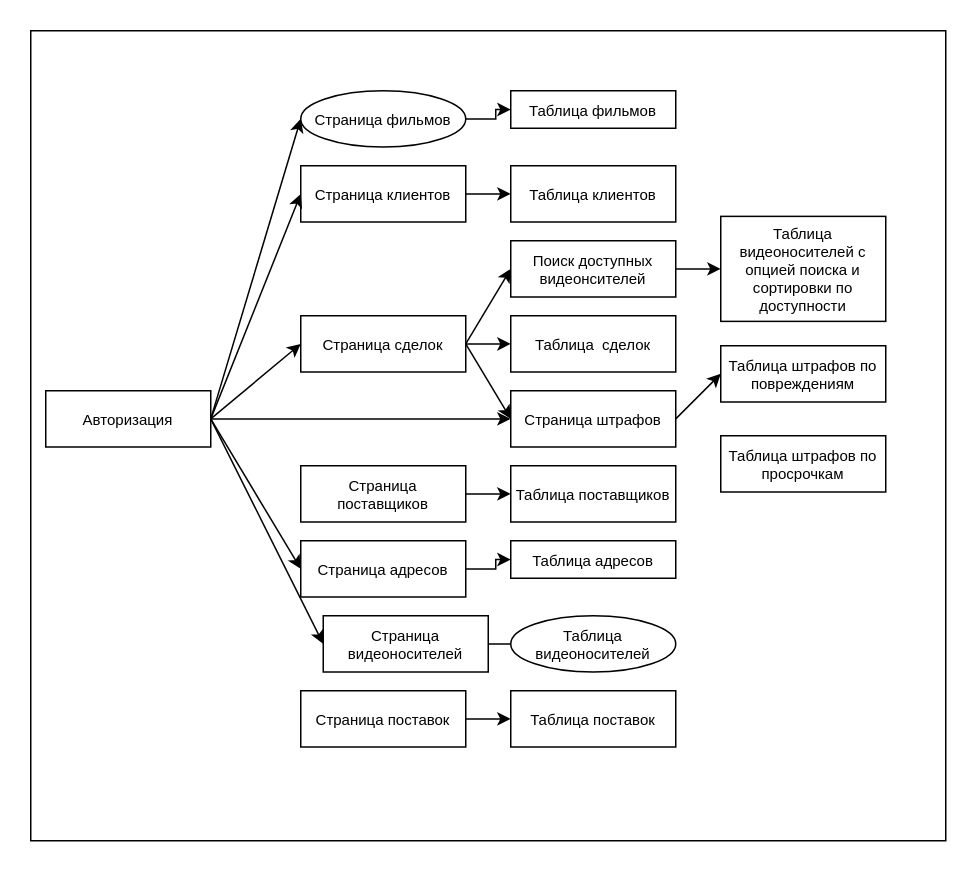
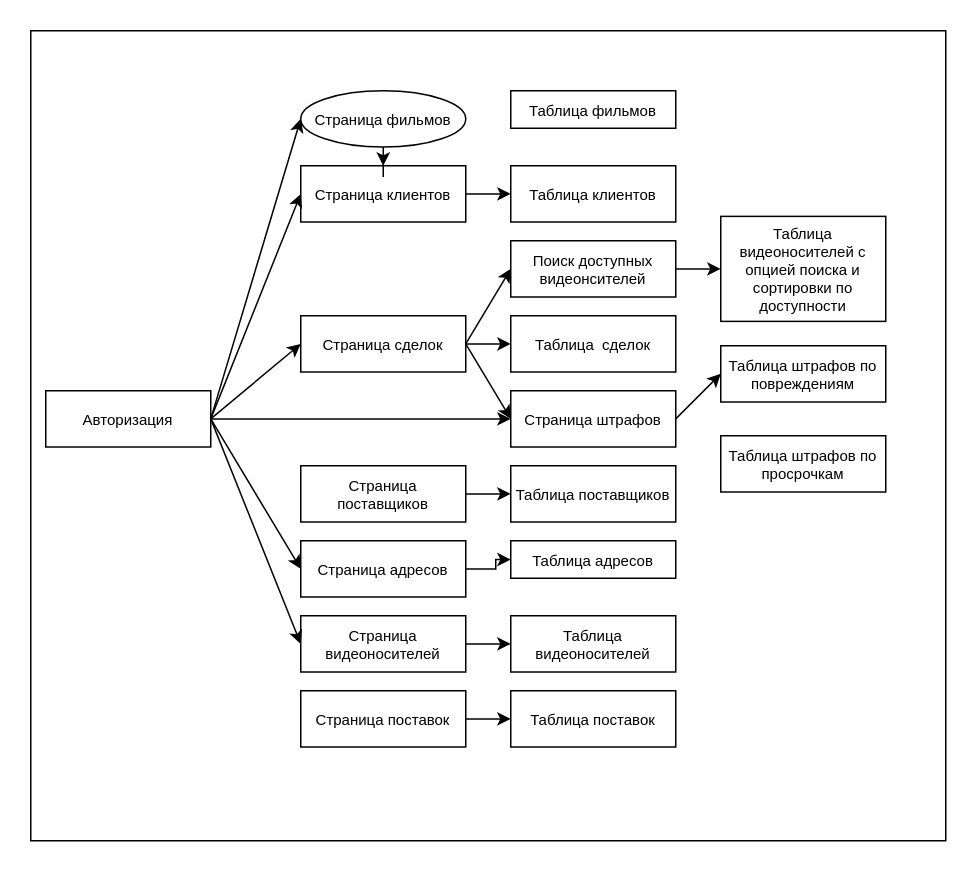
(488, 119) -> (383, 177)
(406, 644) -> (383, 644)
(593, 644) -> (593, 644)
